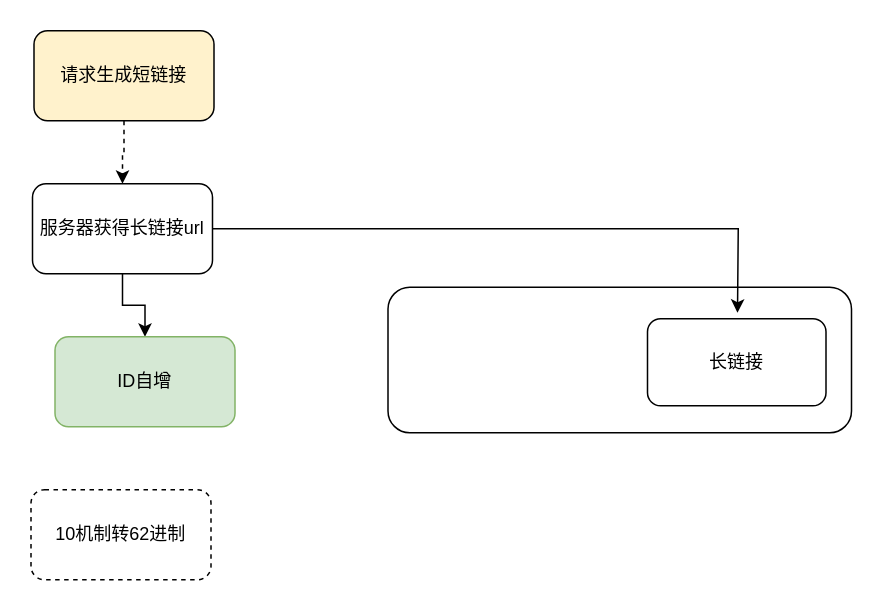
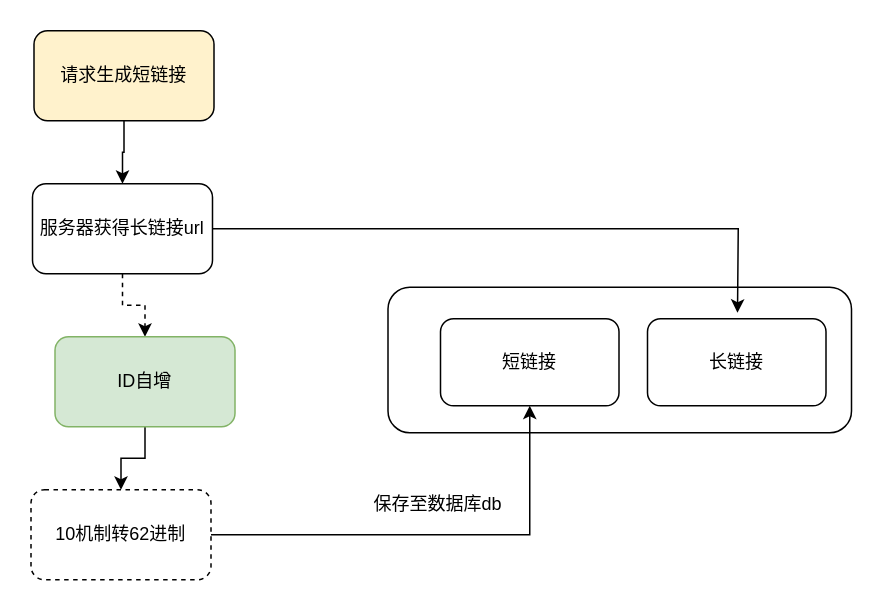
(124, 148) -> (124, 148)
(127, 305) -> (127, 305)
none -> (530, 362)
none -> (138, 458)
none -> (438, 504)
none -> (429, 535)
